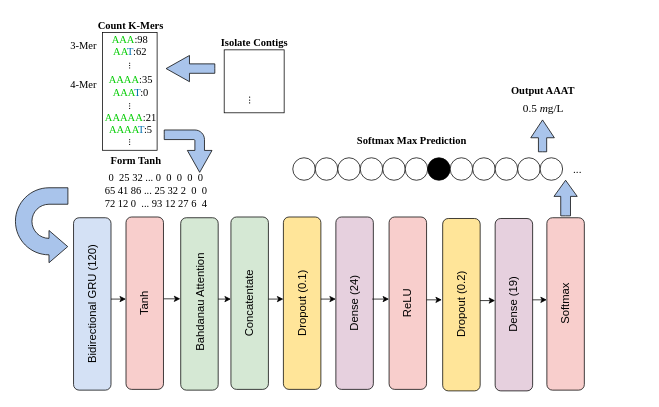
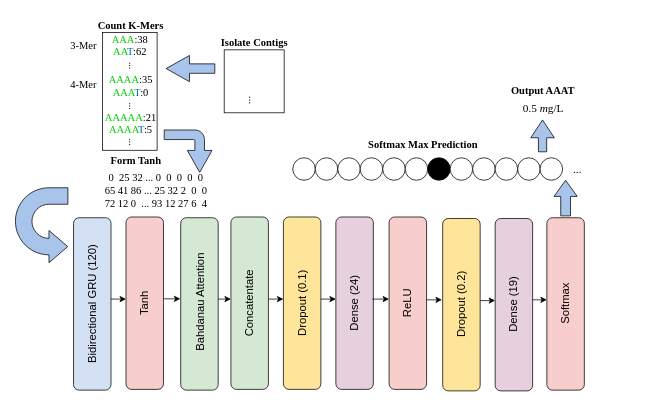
(130, 46) -> (130, 46)
(412, 141) -> (423, 145)
